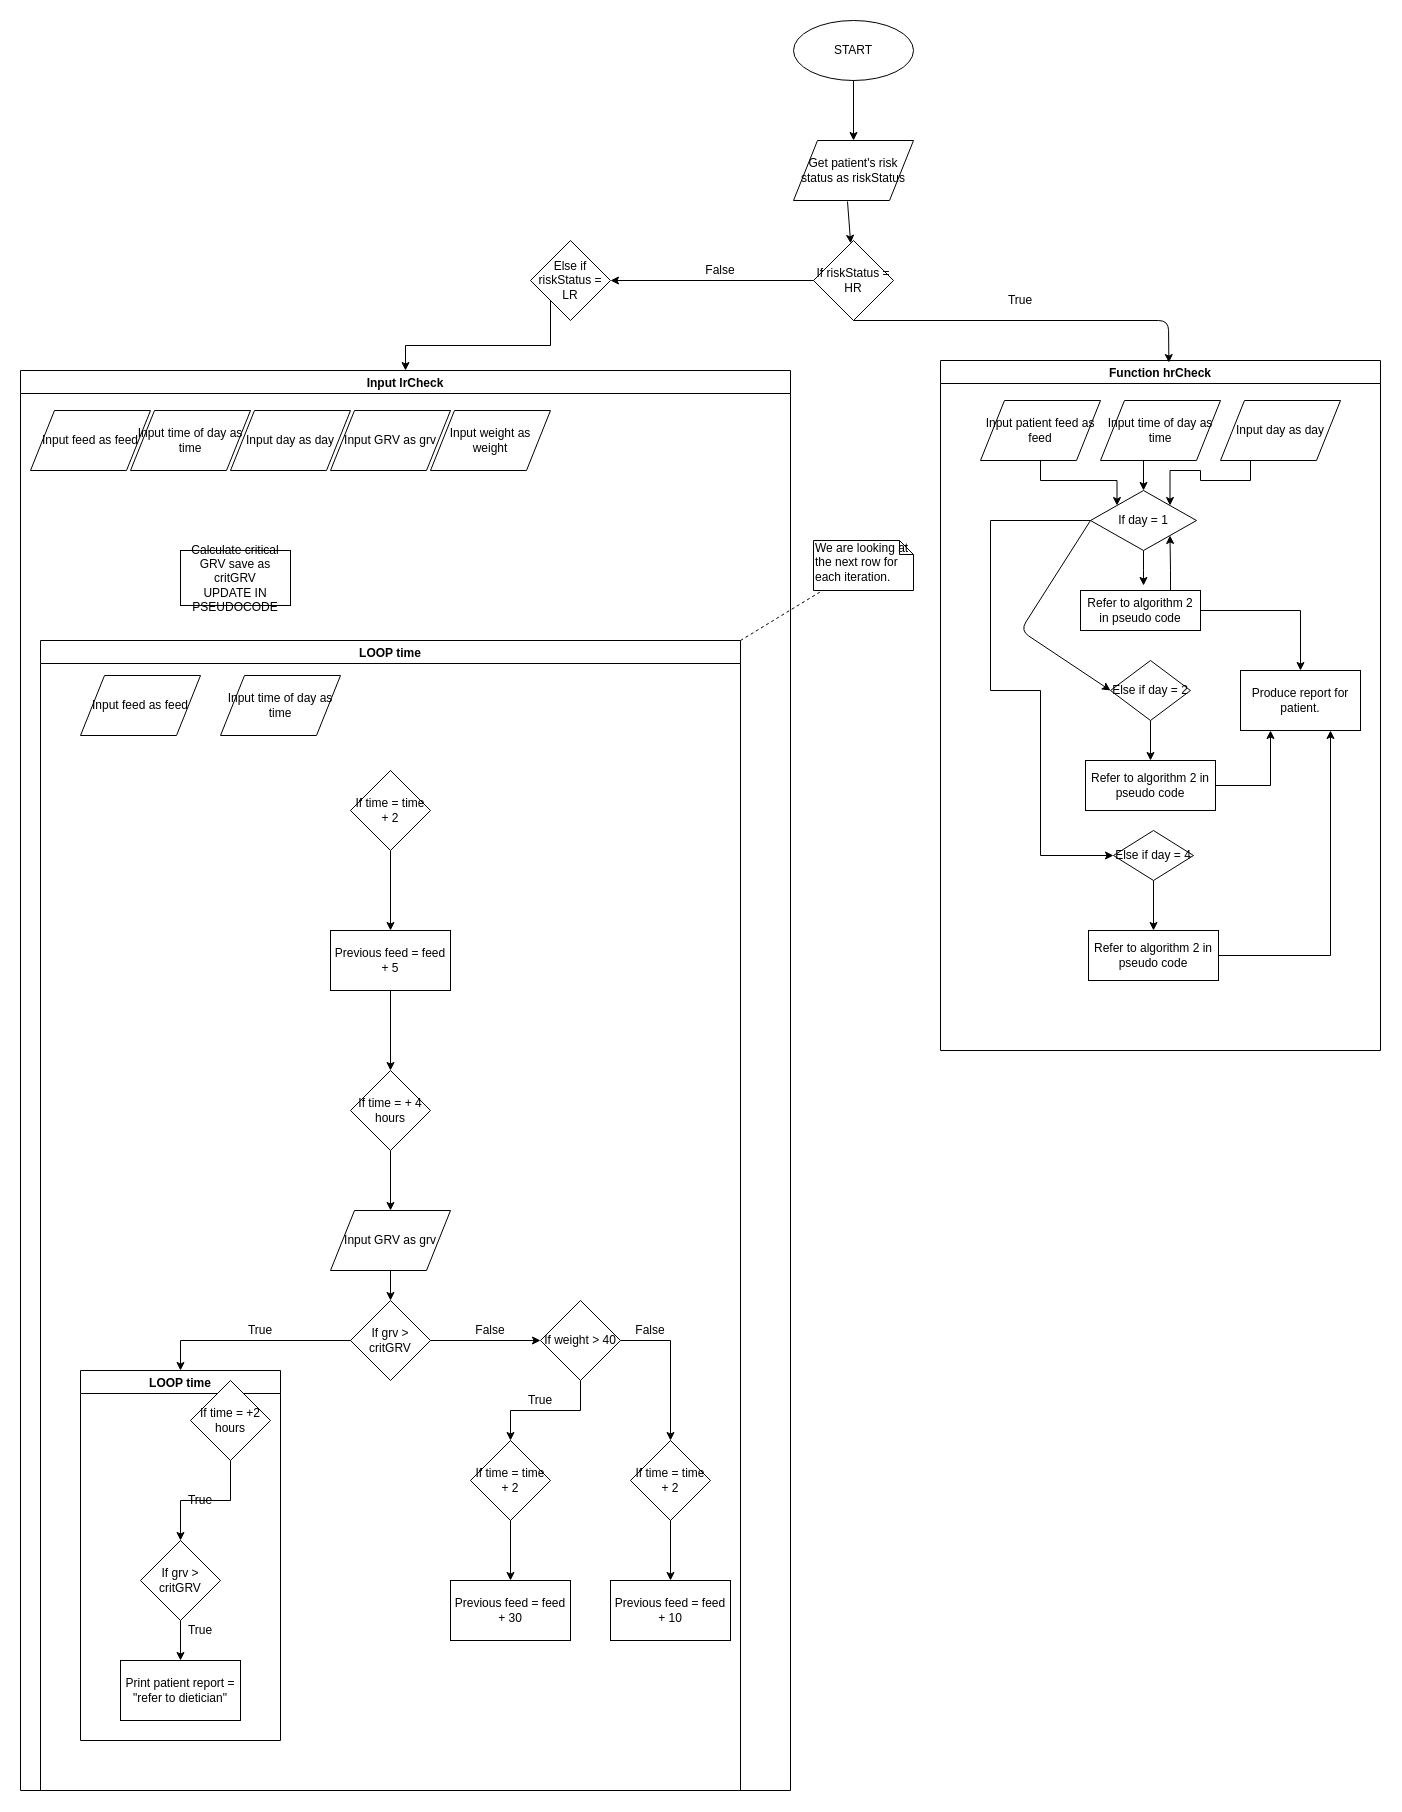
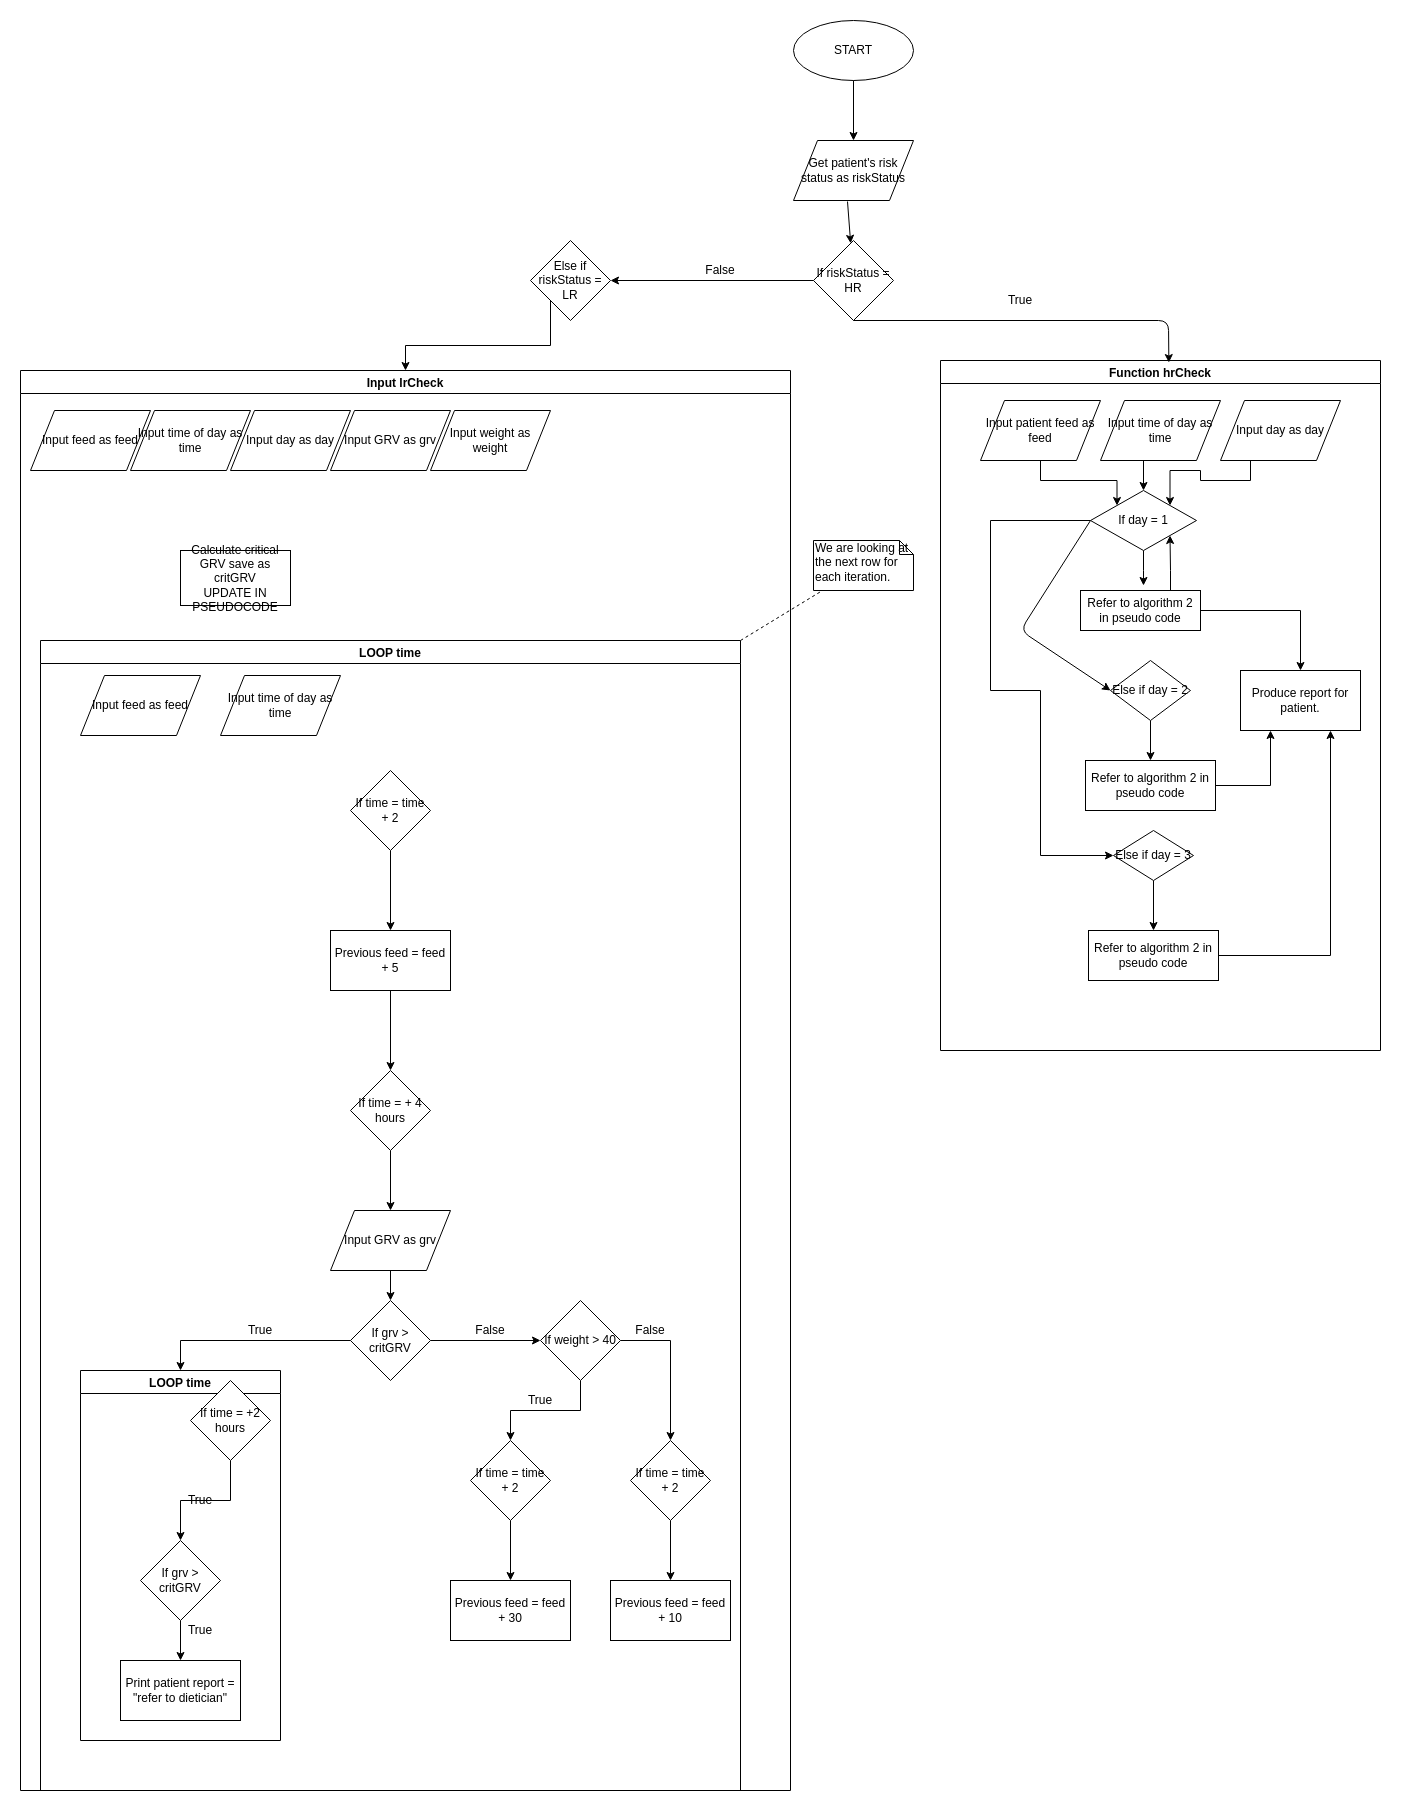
(1154, 856) -> (1154, 856)
